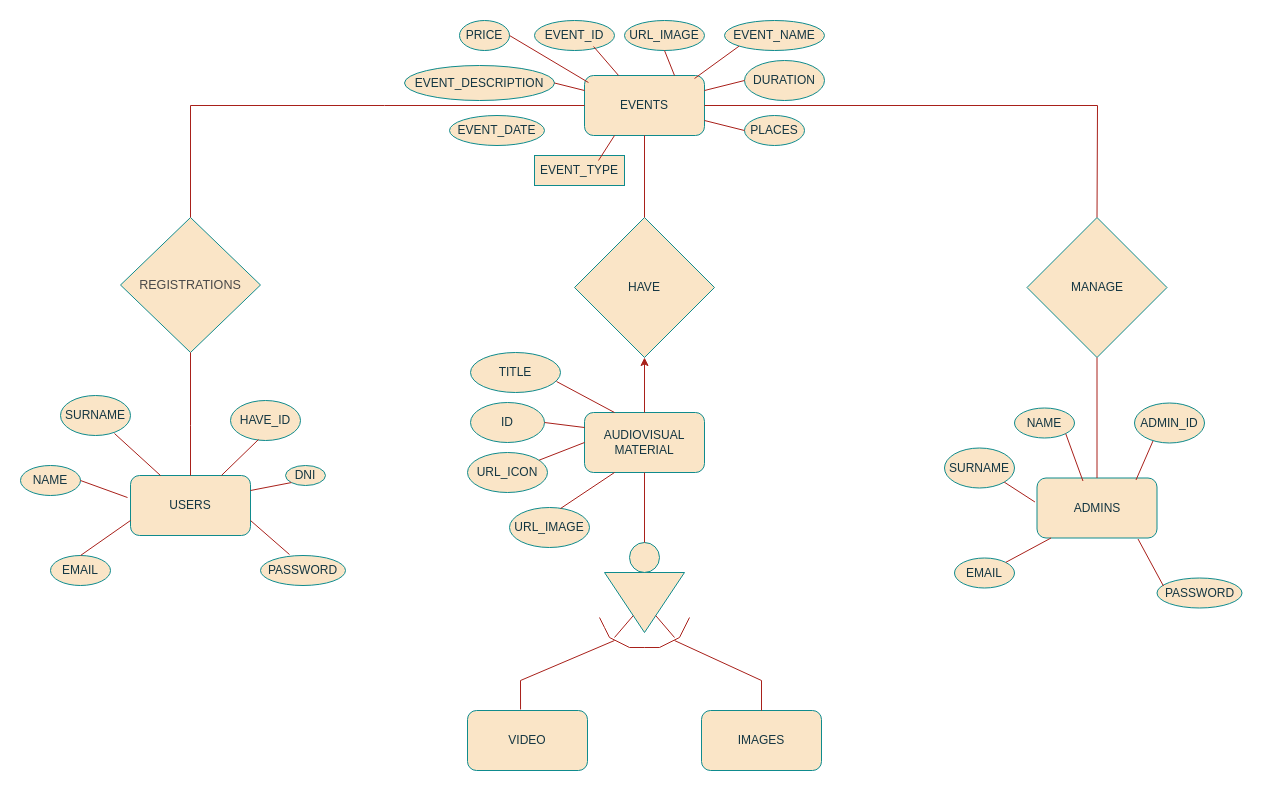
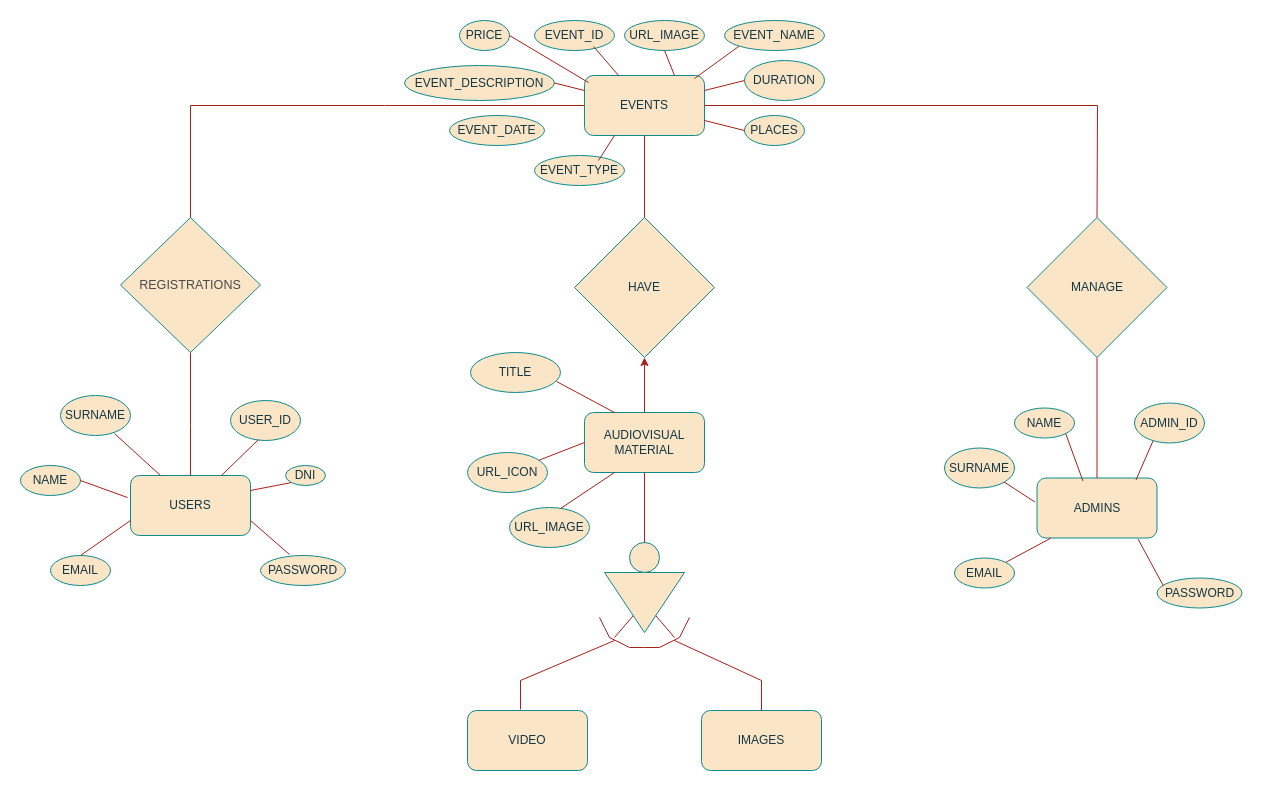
(580, 171) -> (580, 171)
(266, 421) -> (266, 421)
(508, 423) -> none
(565, 425) -> none
